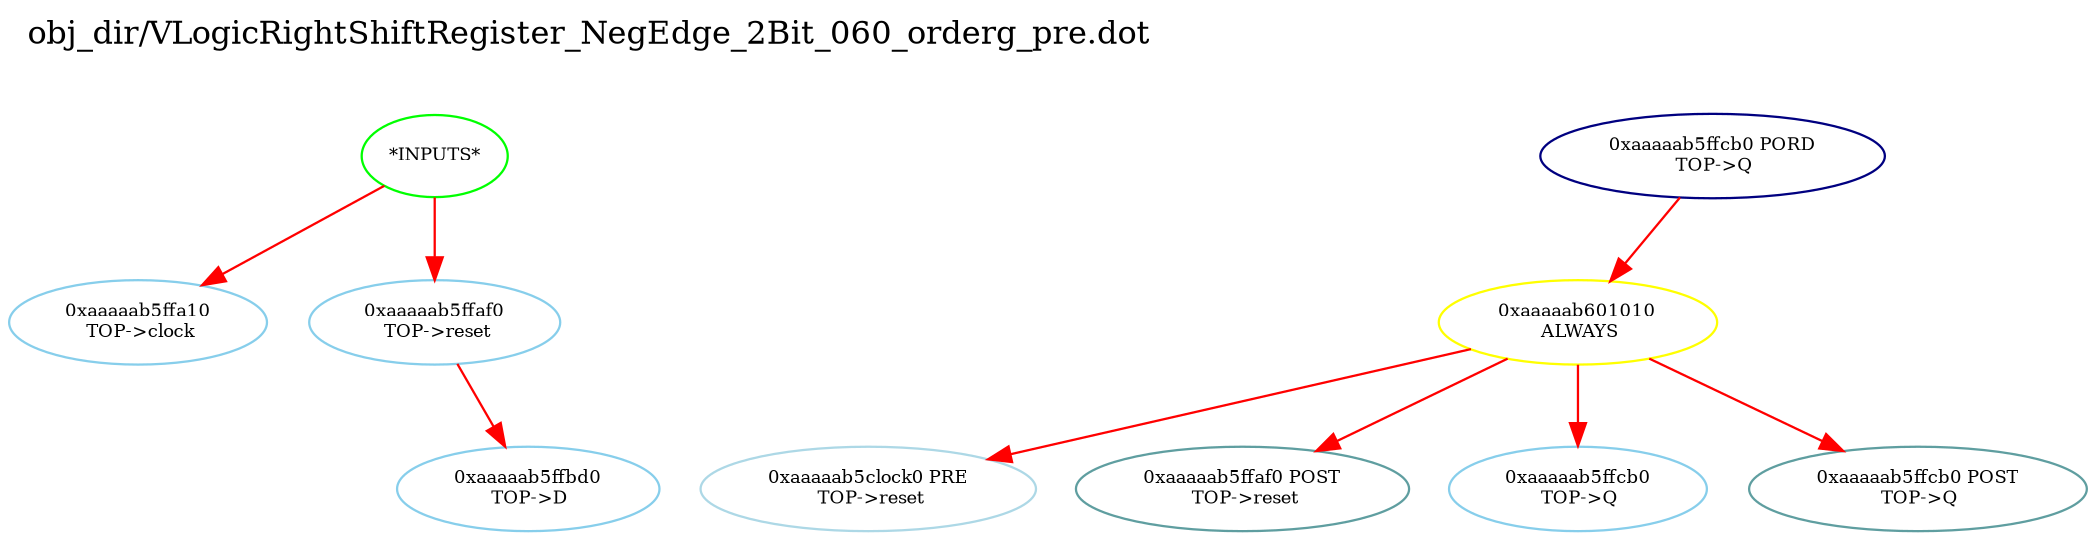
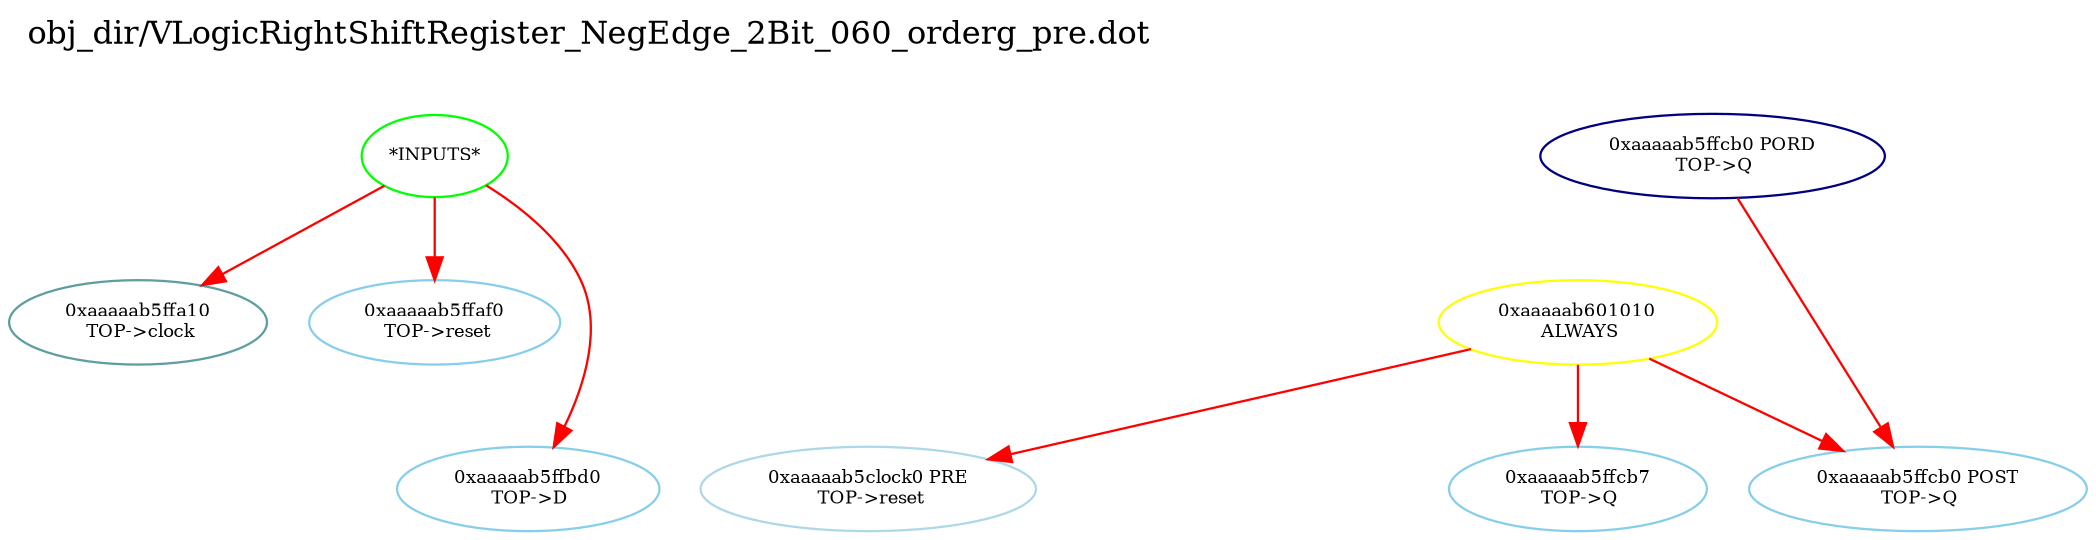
(1652, 231) -> (1809, 312)
(138, 322) -> (138, 322)
(475, 395) -> (583, 288)
(1243, 489) -> none
(1578, 489) -> (1578, 489)
(1918, 489) -> (1918, 489)
